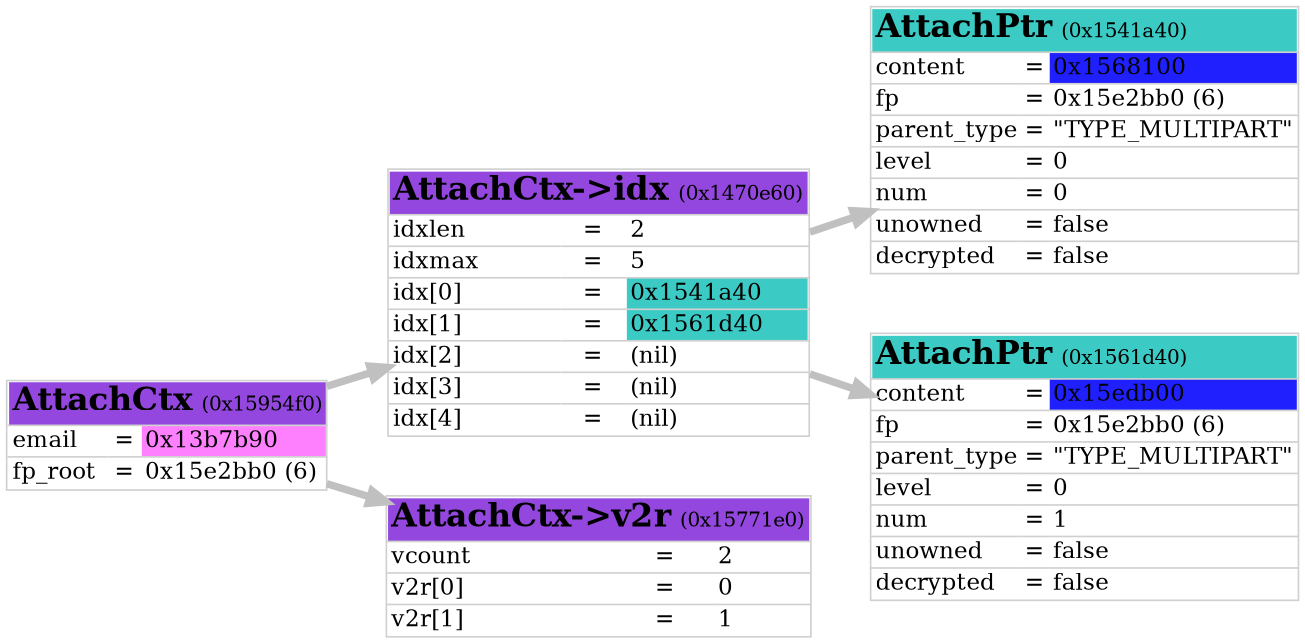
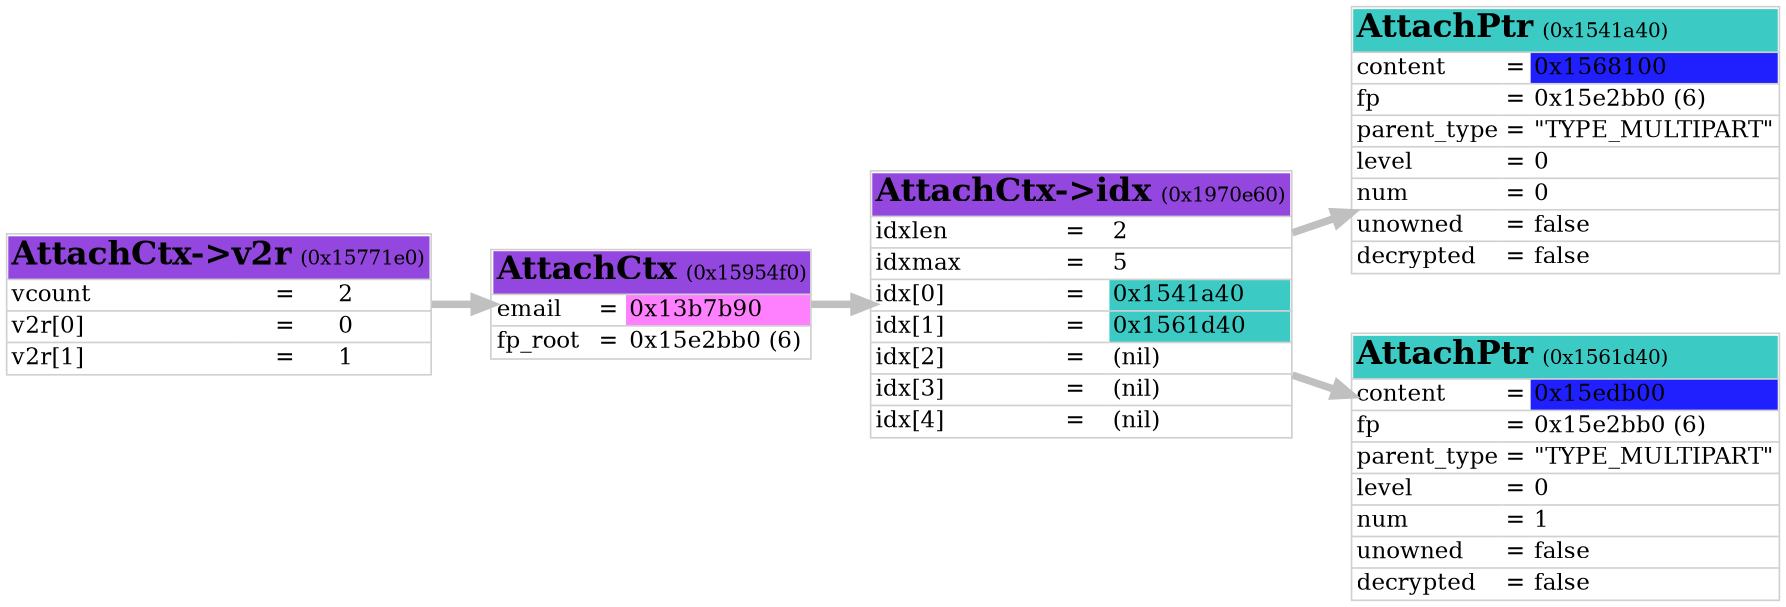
(741, 194) -> (1224, 196)
(348, 490) -> (453, 304)
